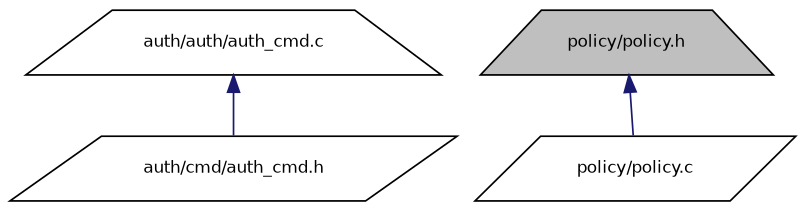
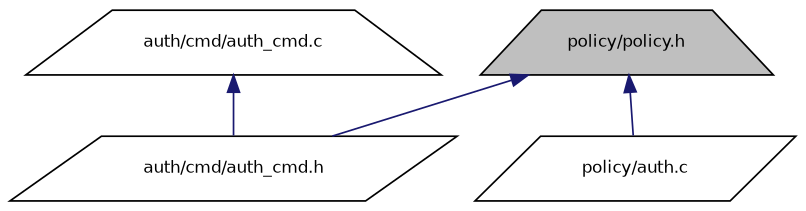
(234, 43) -> (234, 43)
none -> (422, 108)
(635, 169) -> (635, 169)
